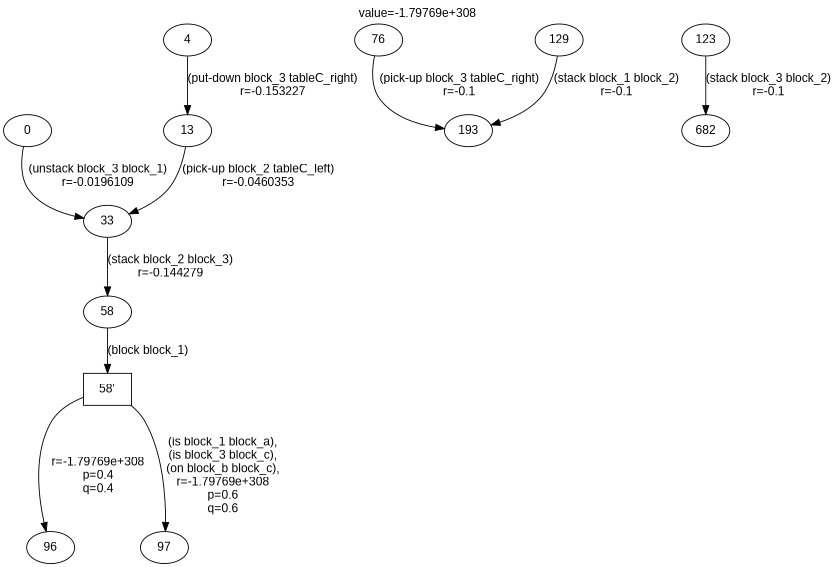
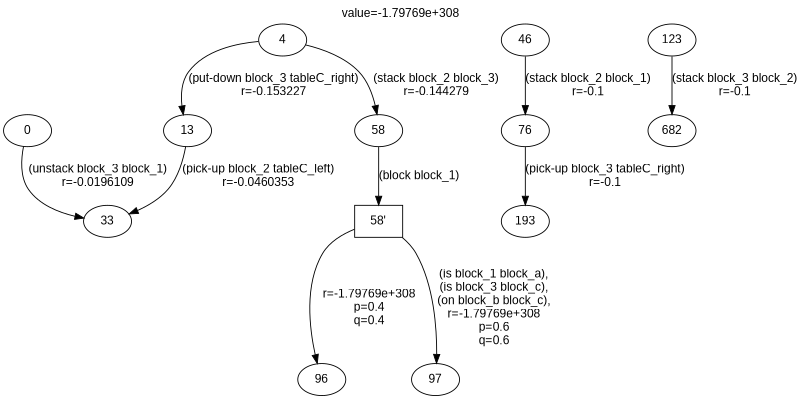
none -> (525, 40)
(559, 40) -> none
(108, 262) -> (350, 64)
